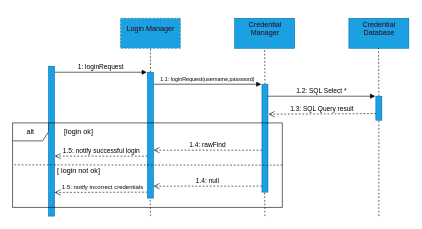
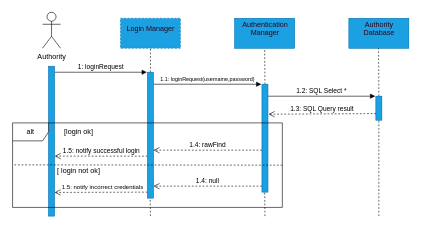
none -> (51, 30)
(265, 33) -> (265, 33)
(379, 33) -> (379, 33)
